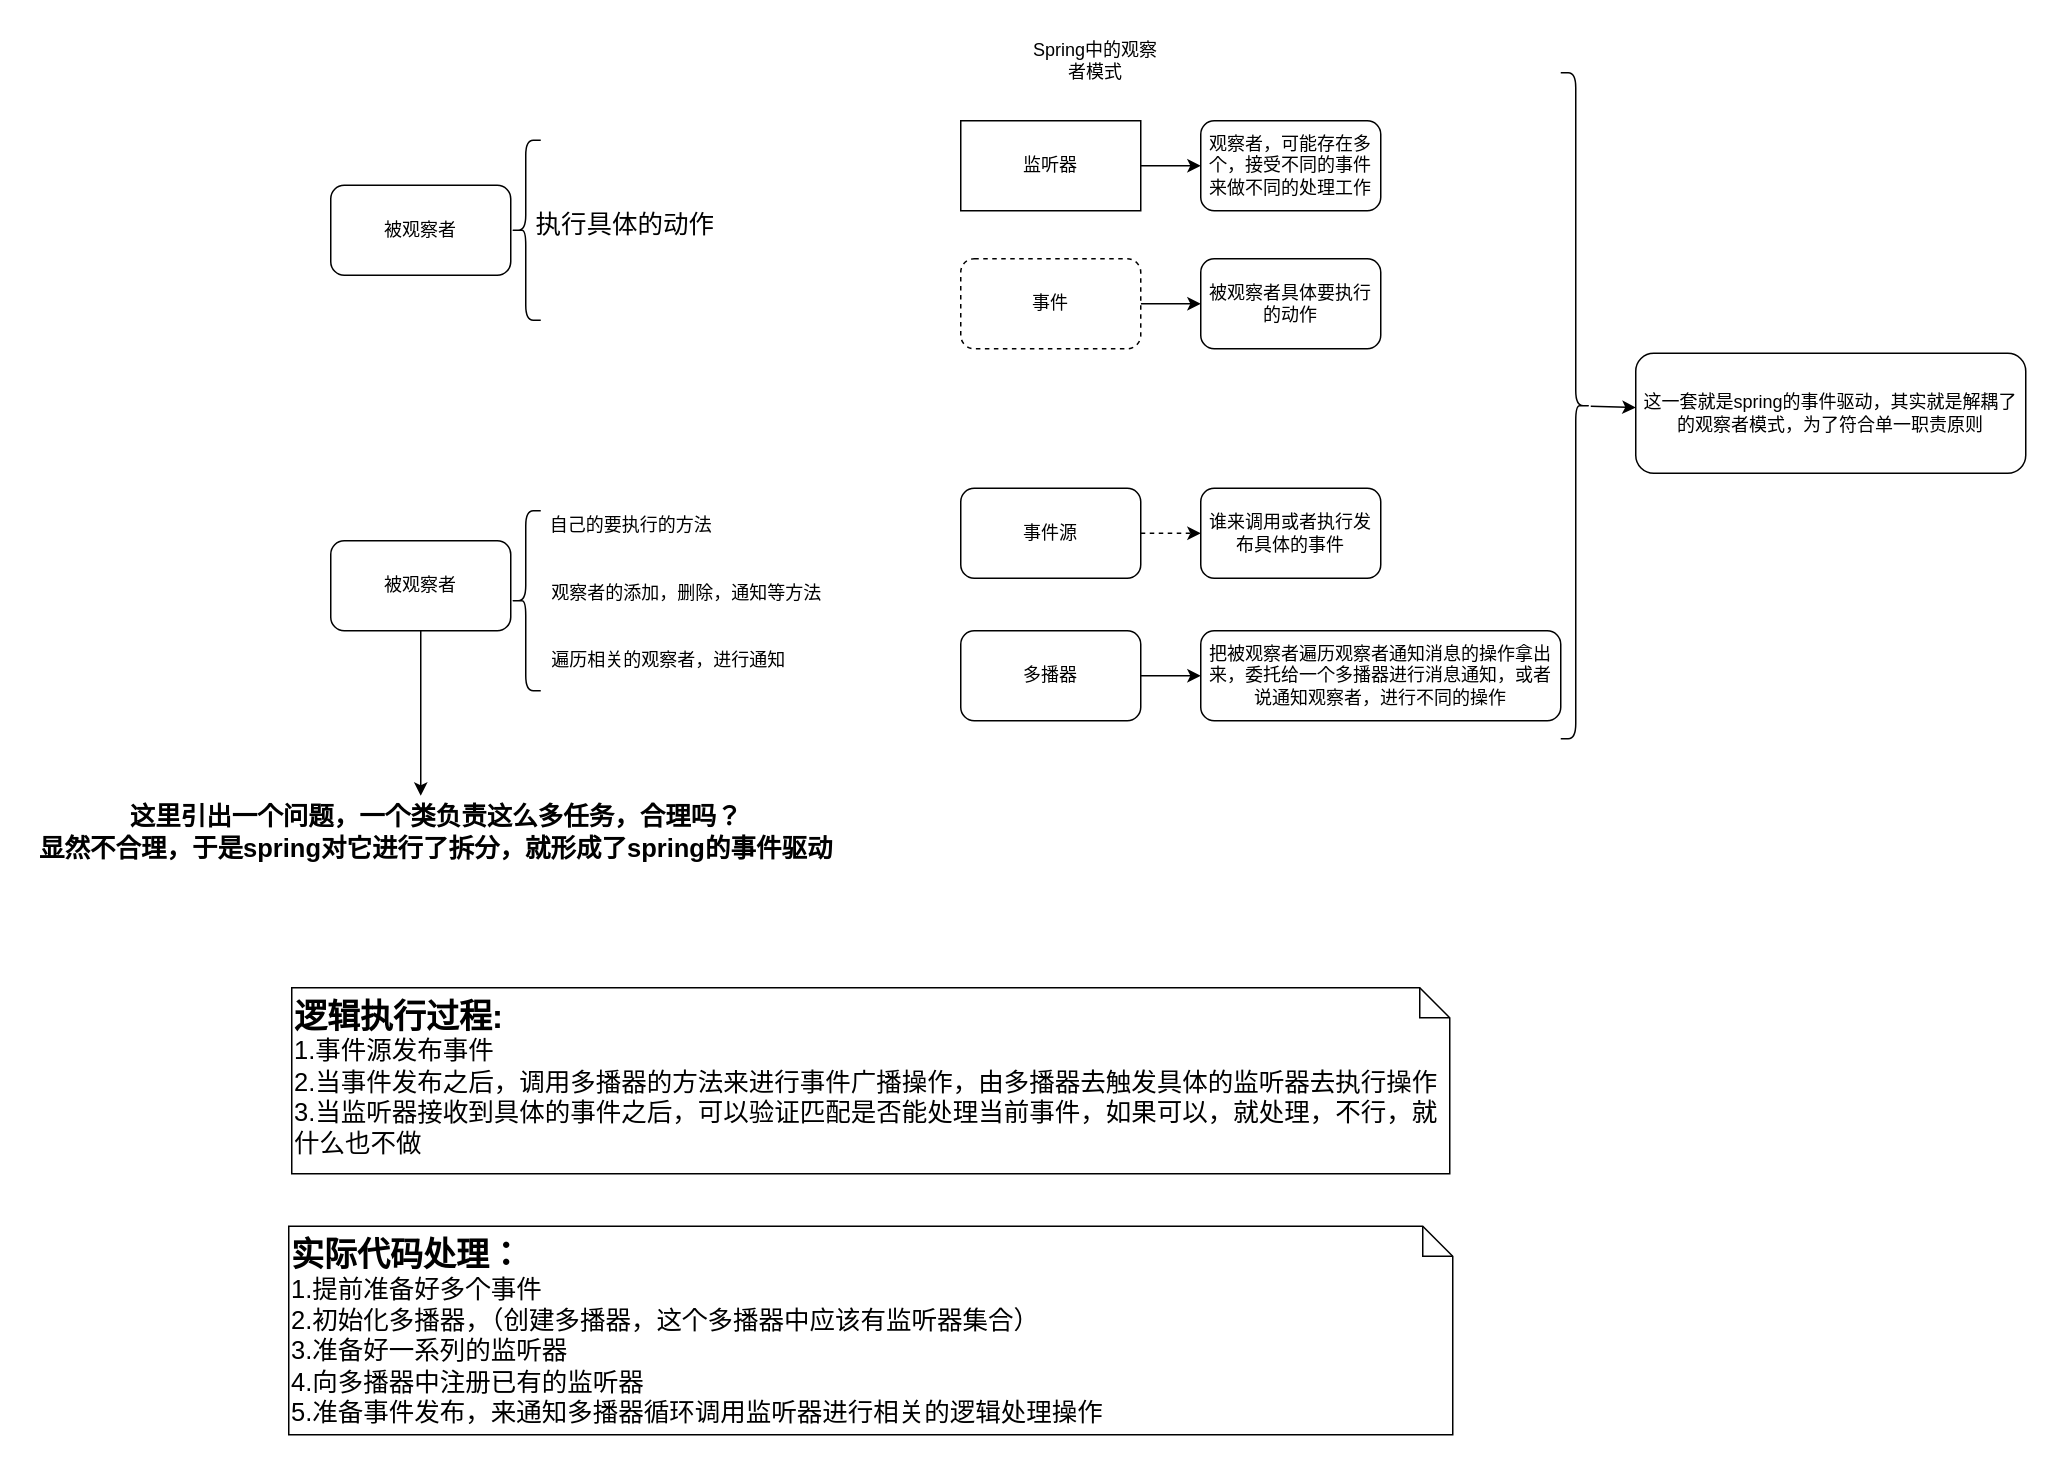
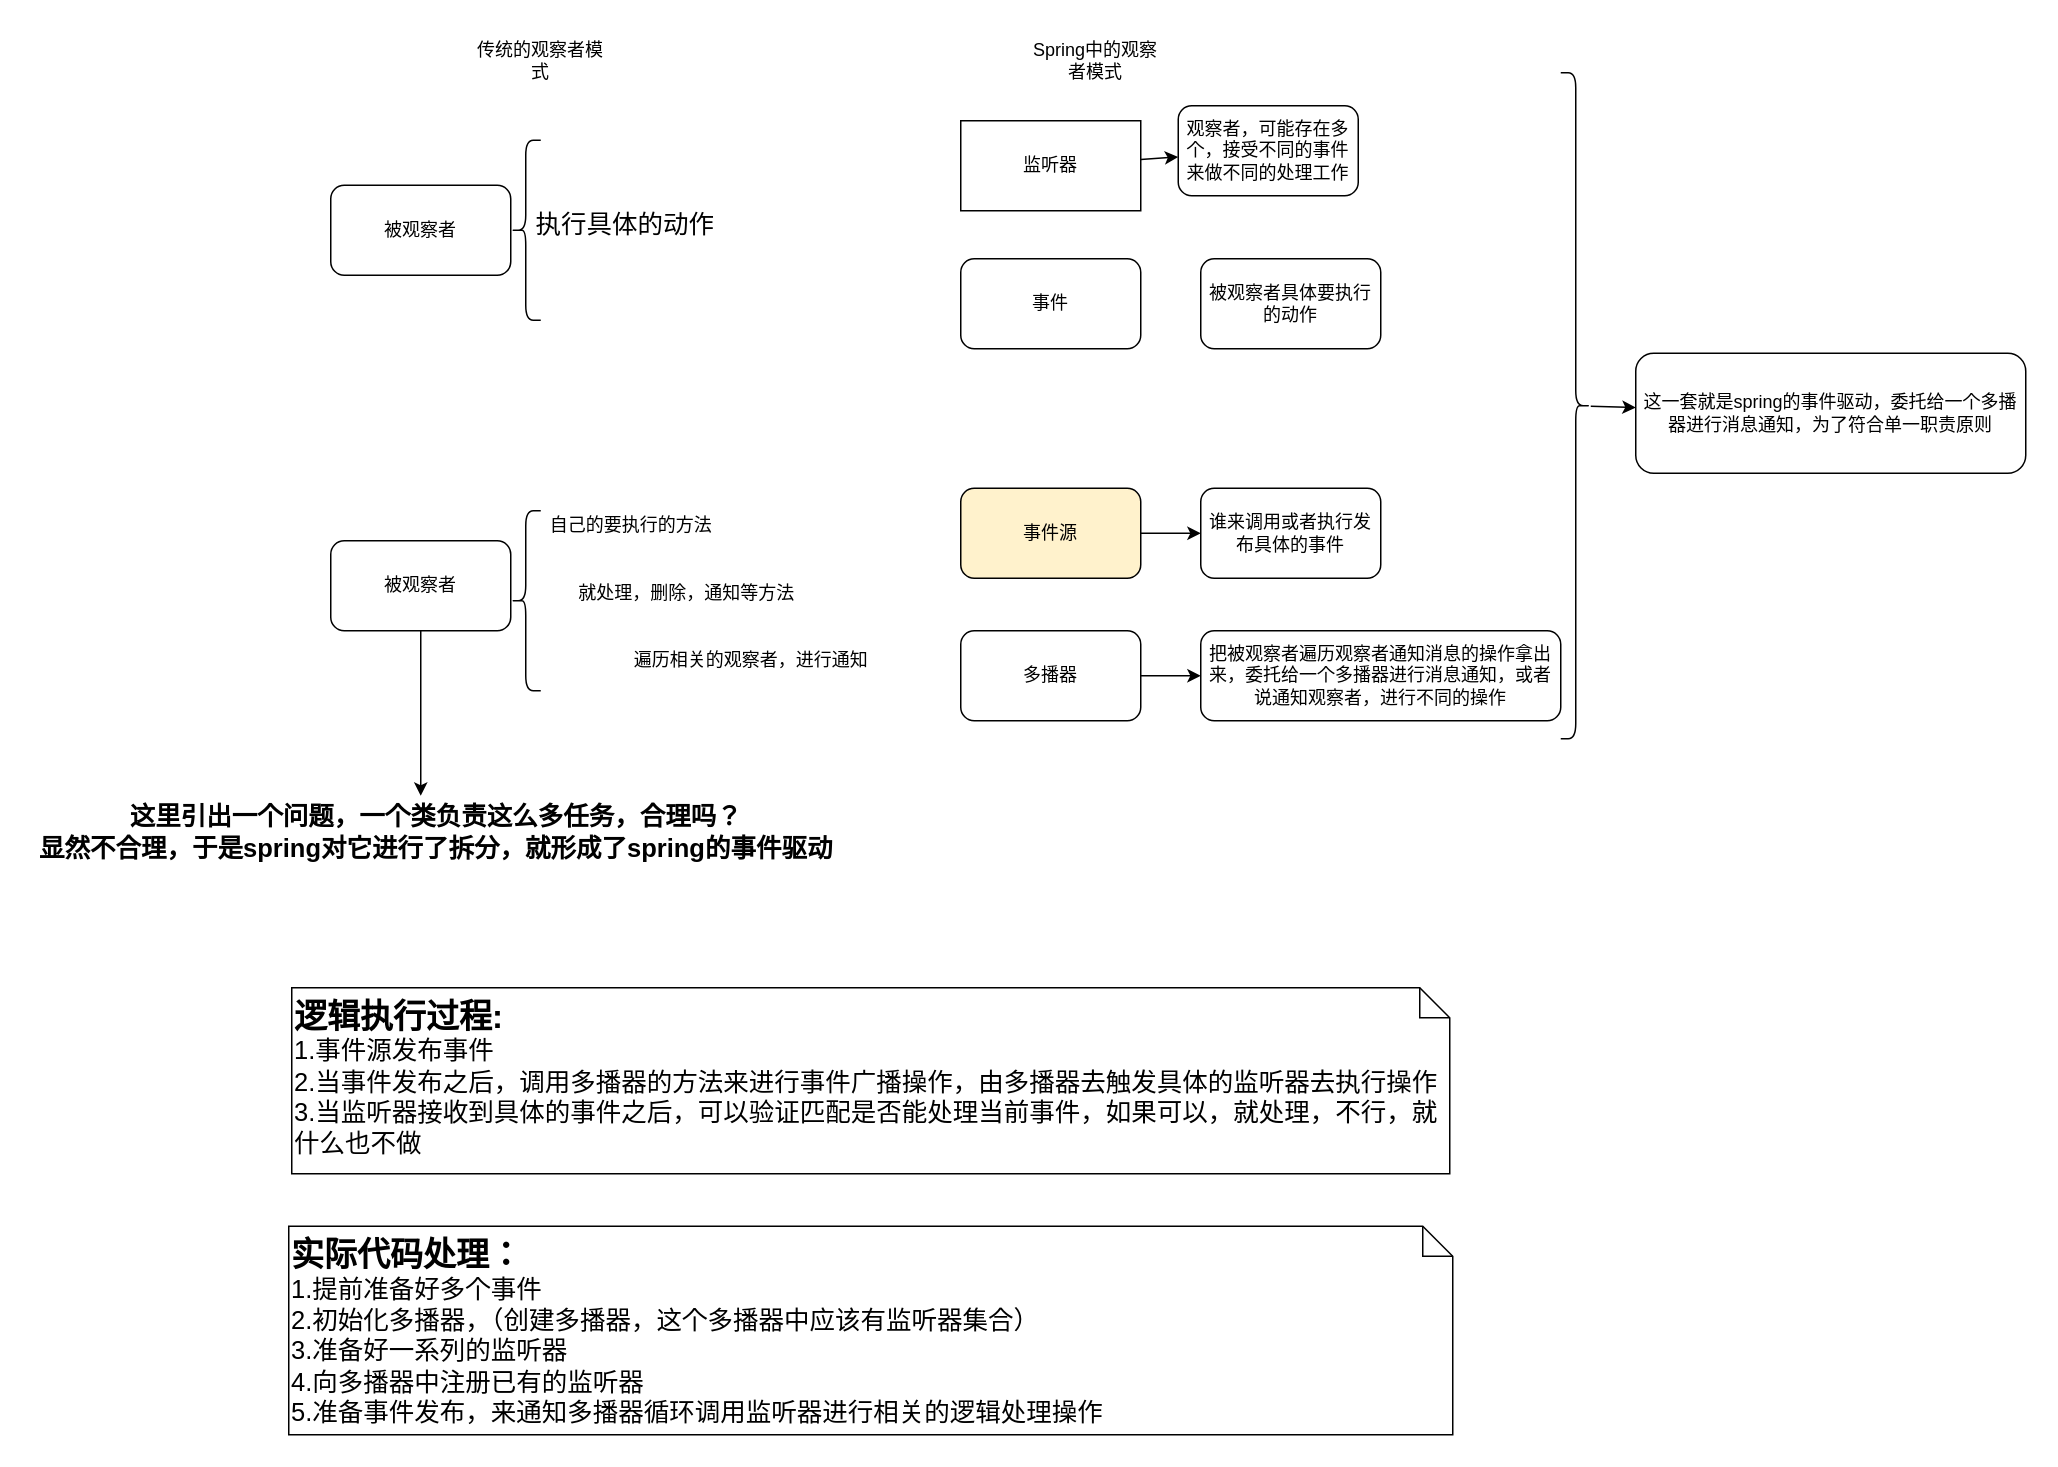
none -> (541, 61)
(1291, 166) -> (1268, 151)
(1051, 304) -> (1051, 304)
(1166, 304) -> none
(1831, 413) -> (1831, 413)
(1051, 533) -> (1051, 533)
(1165, 533) -> (1165, 533)
(687, 593) -> (687, 593)
(668, 661) -> (751, 661)
